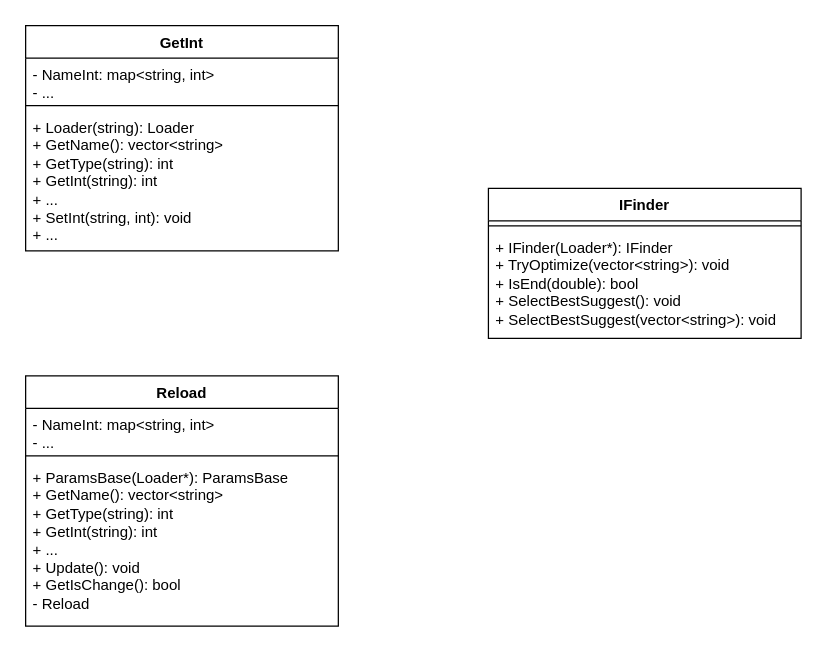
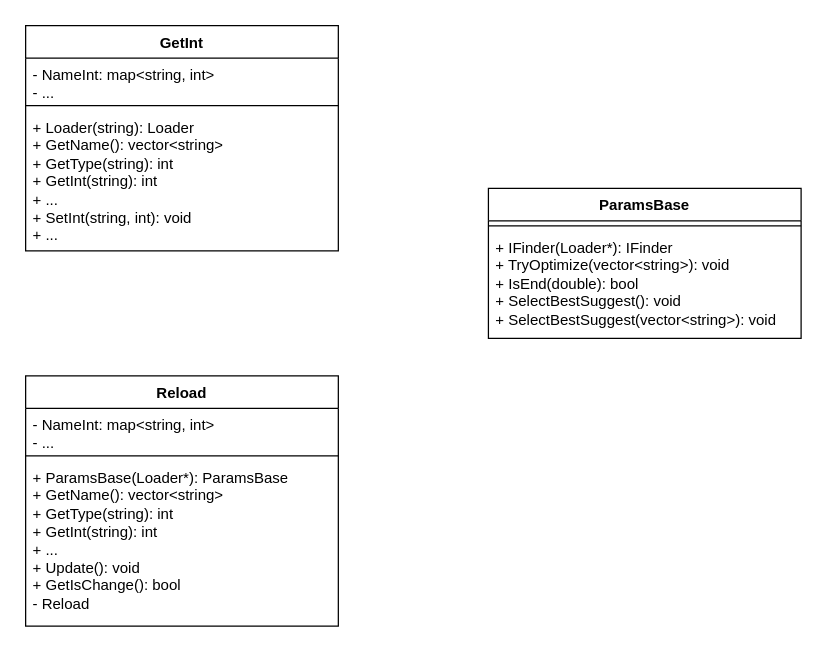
(644, 206) -> (644, 206)
